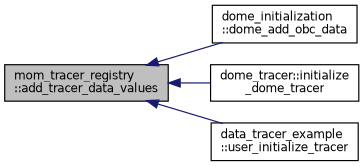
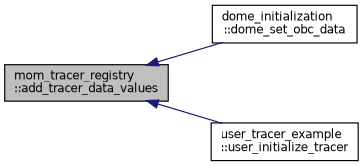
(285, 24) -> (285, 24)
(285, 83) -> none
(285, 142) -> (285, 142)
